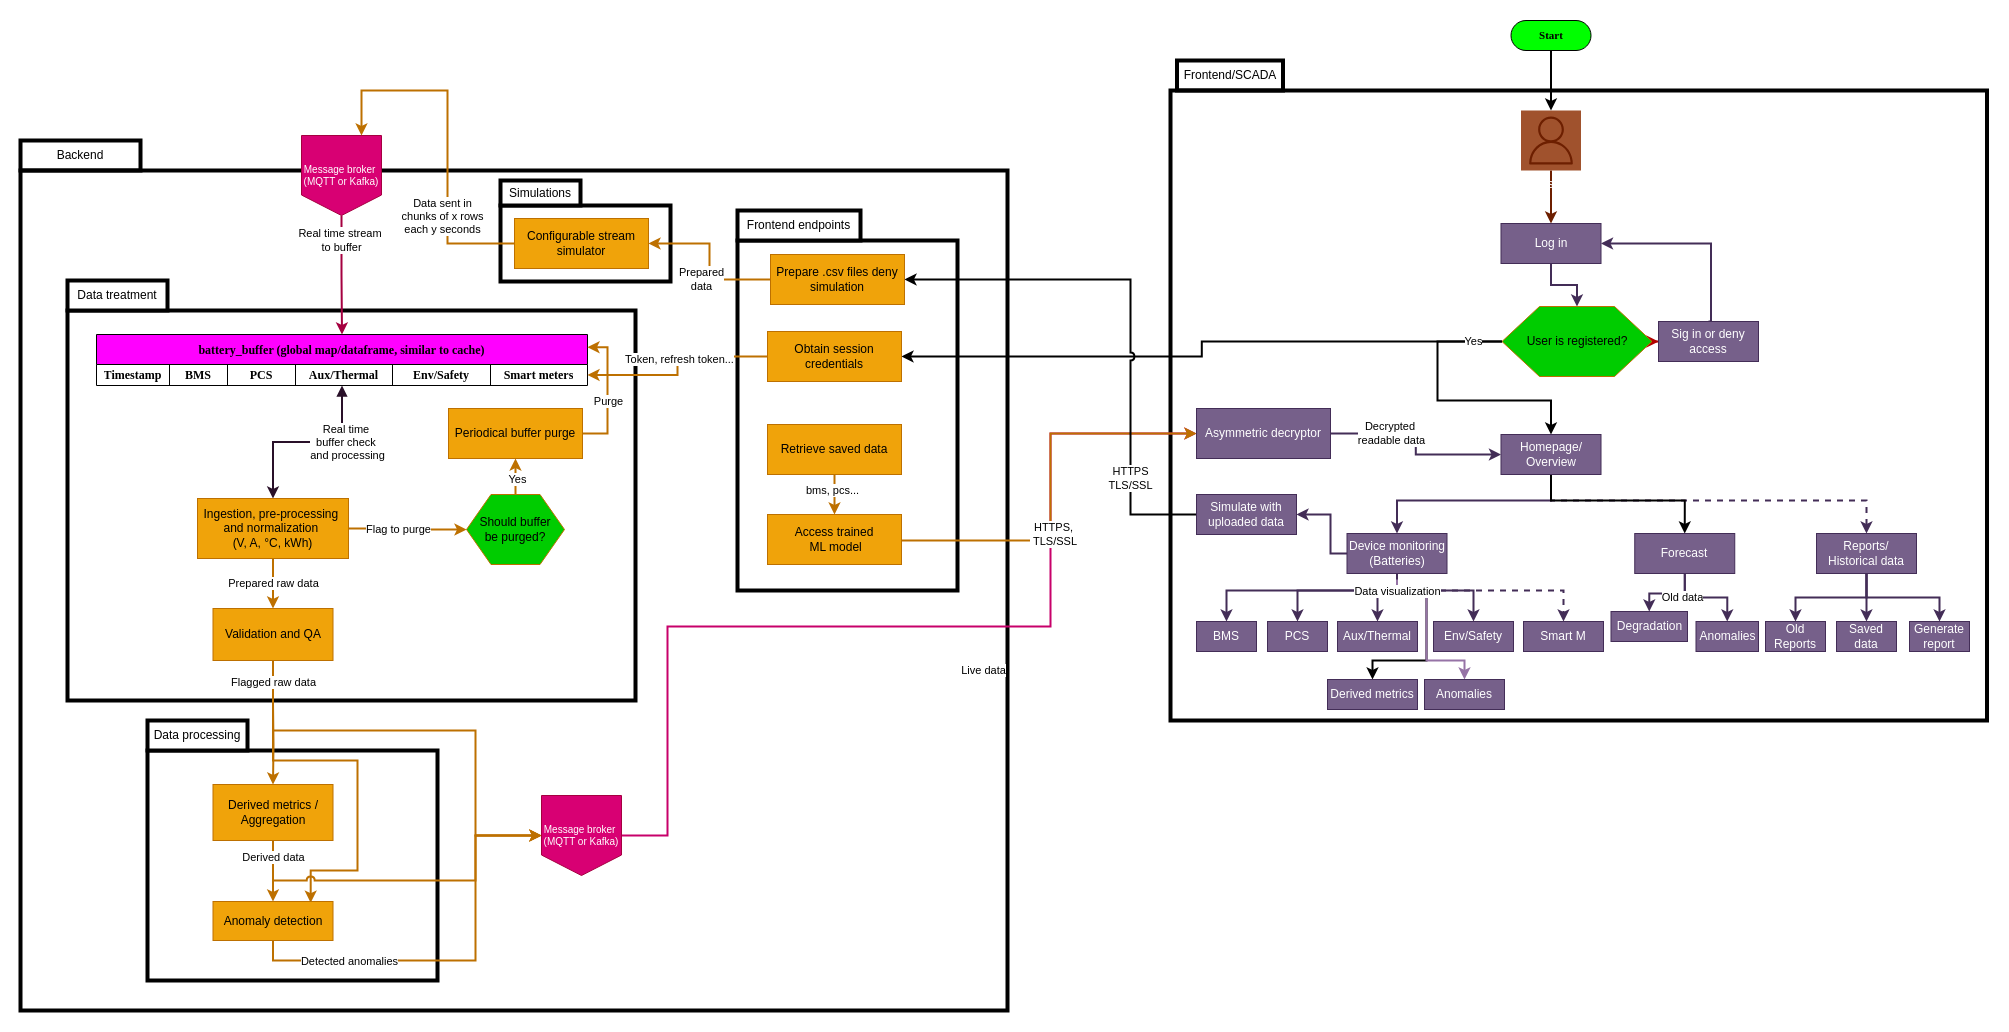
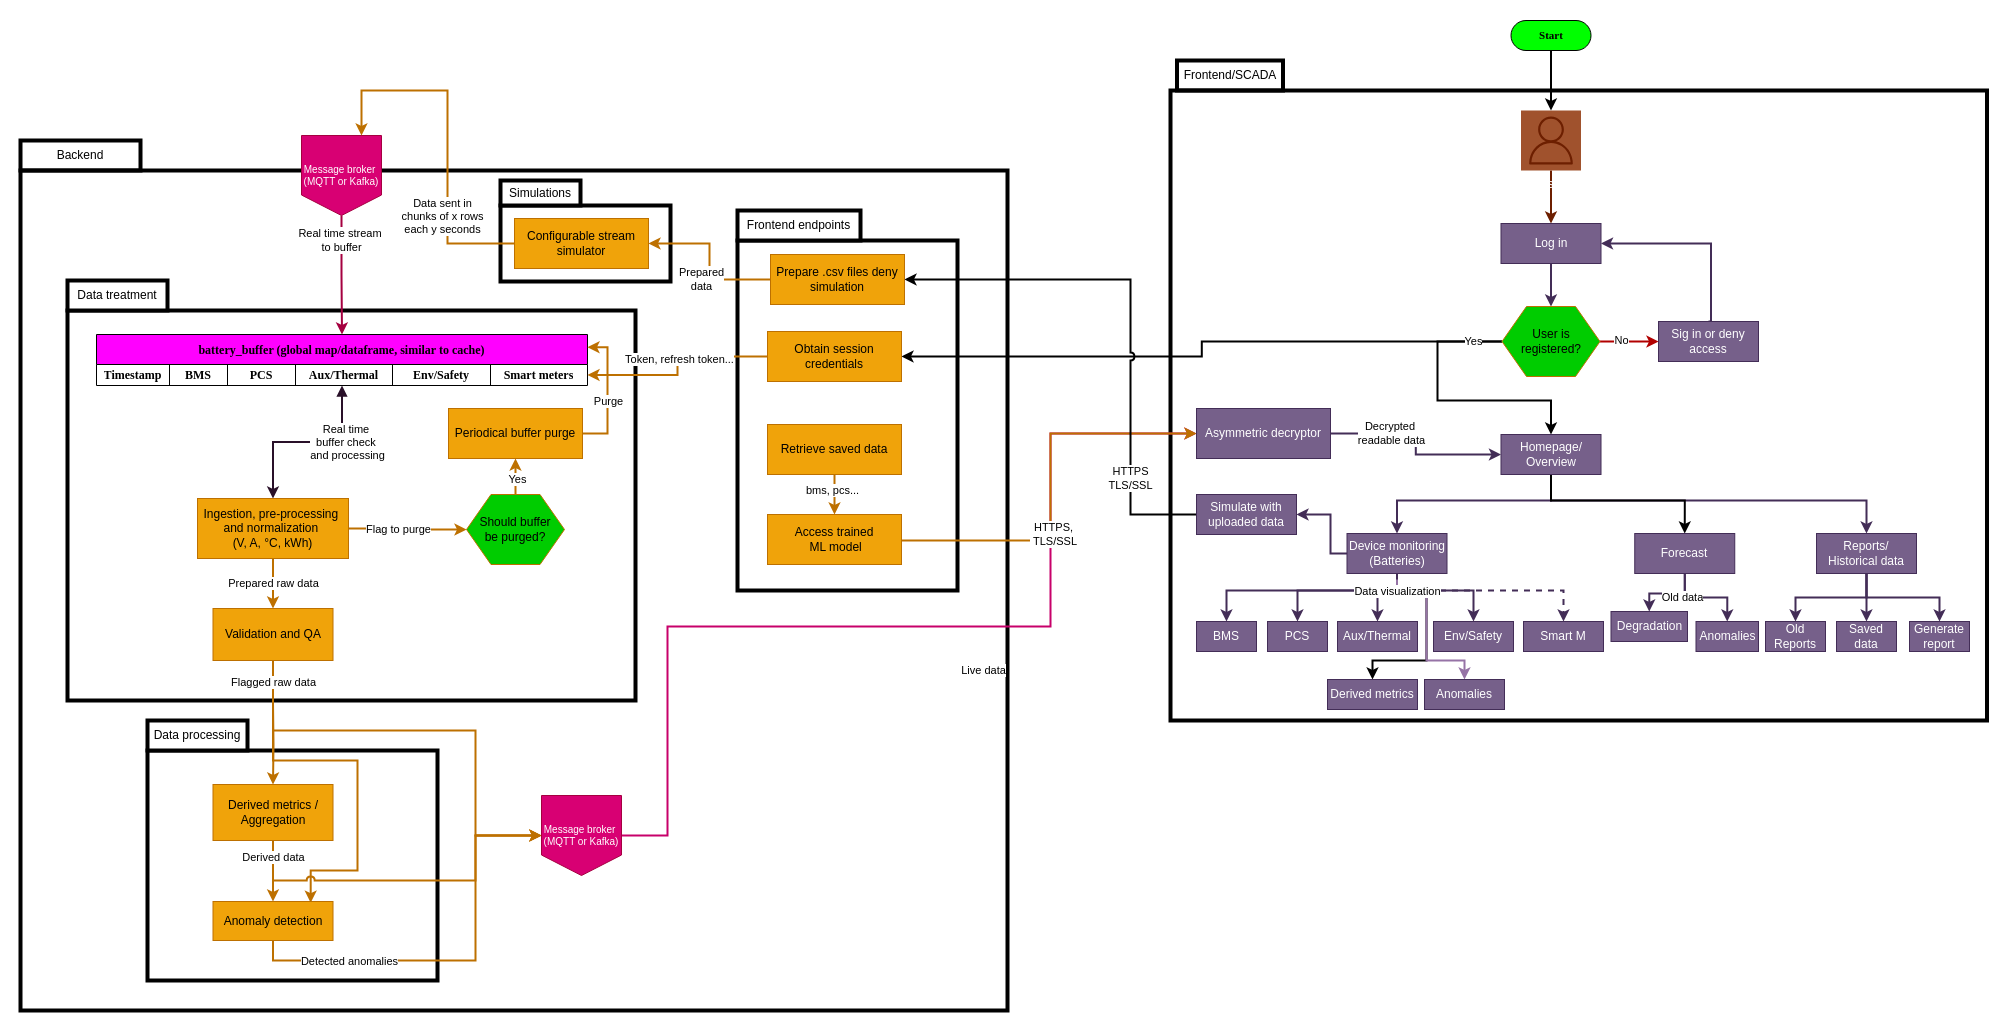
(1577, 342) -> (1551, 342)
(1785, 501) -> (1785, 501)
